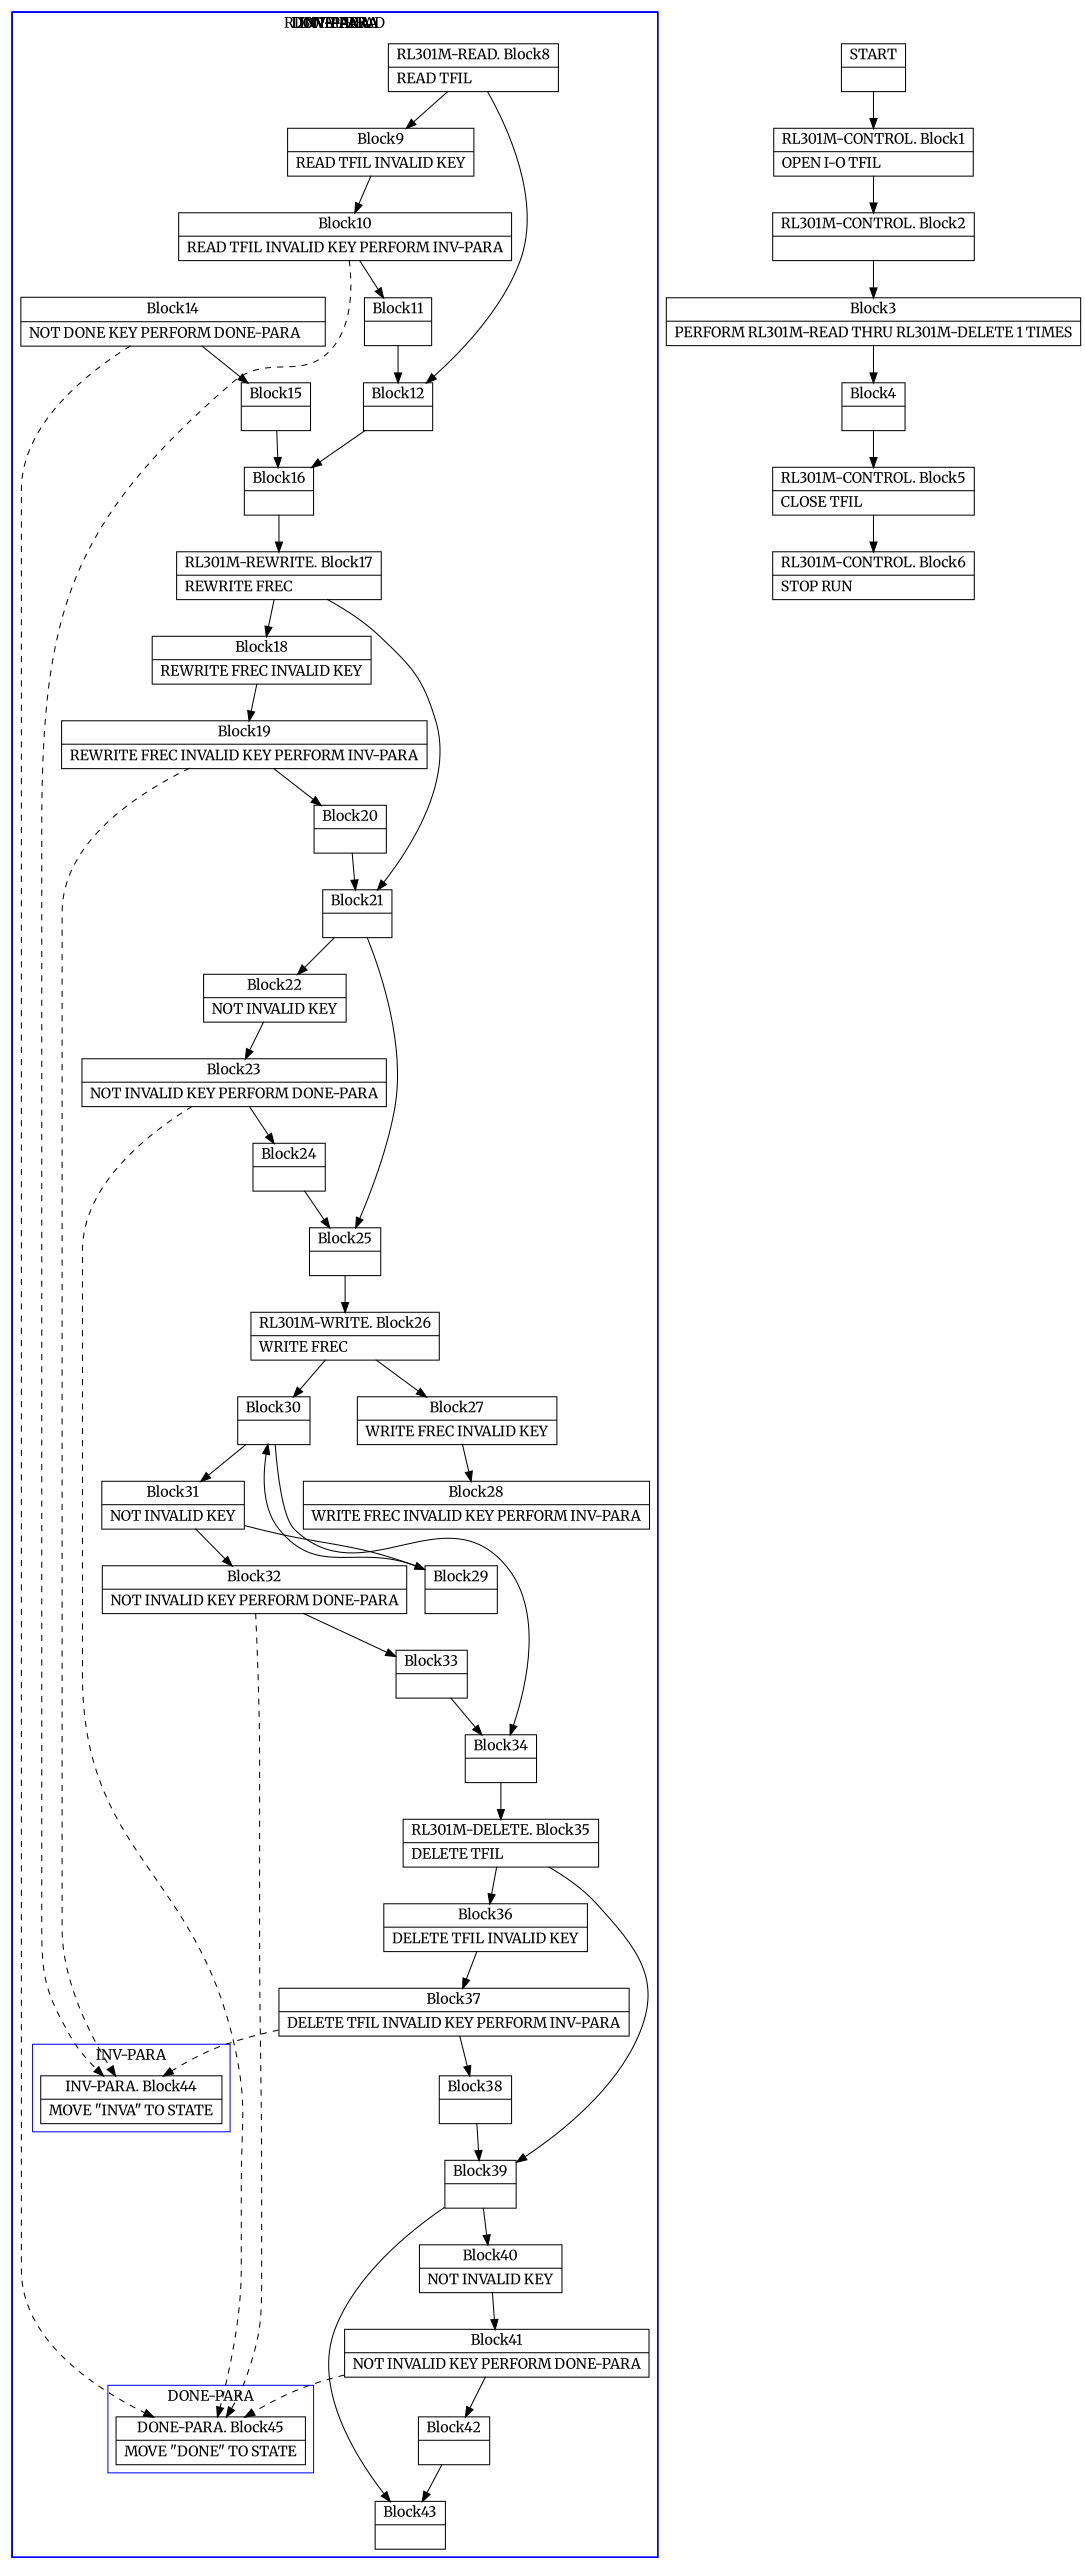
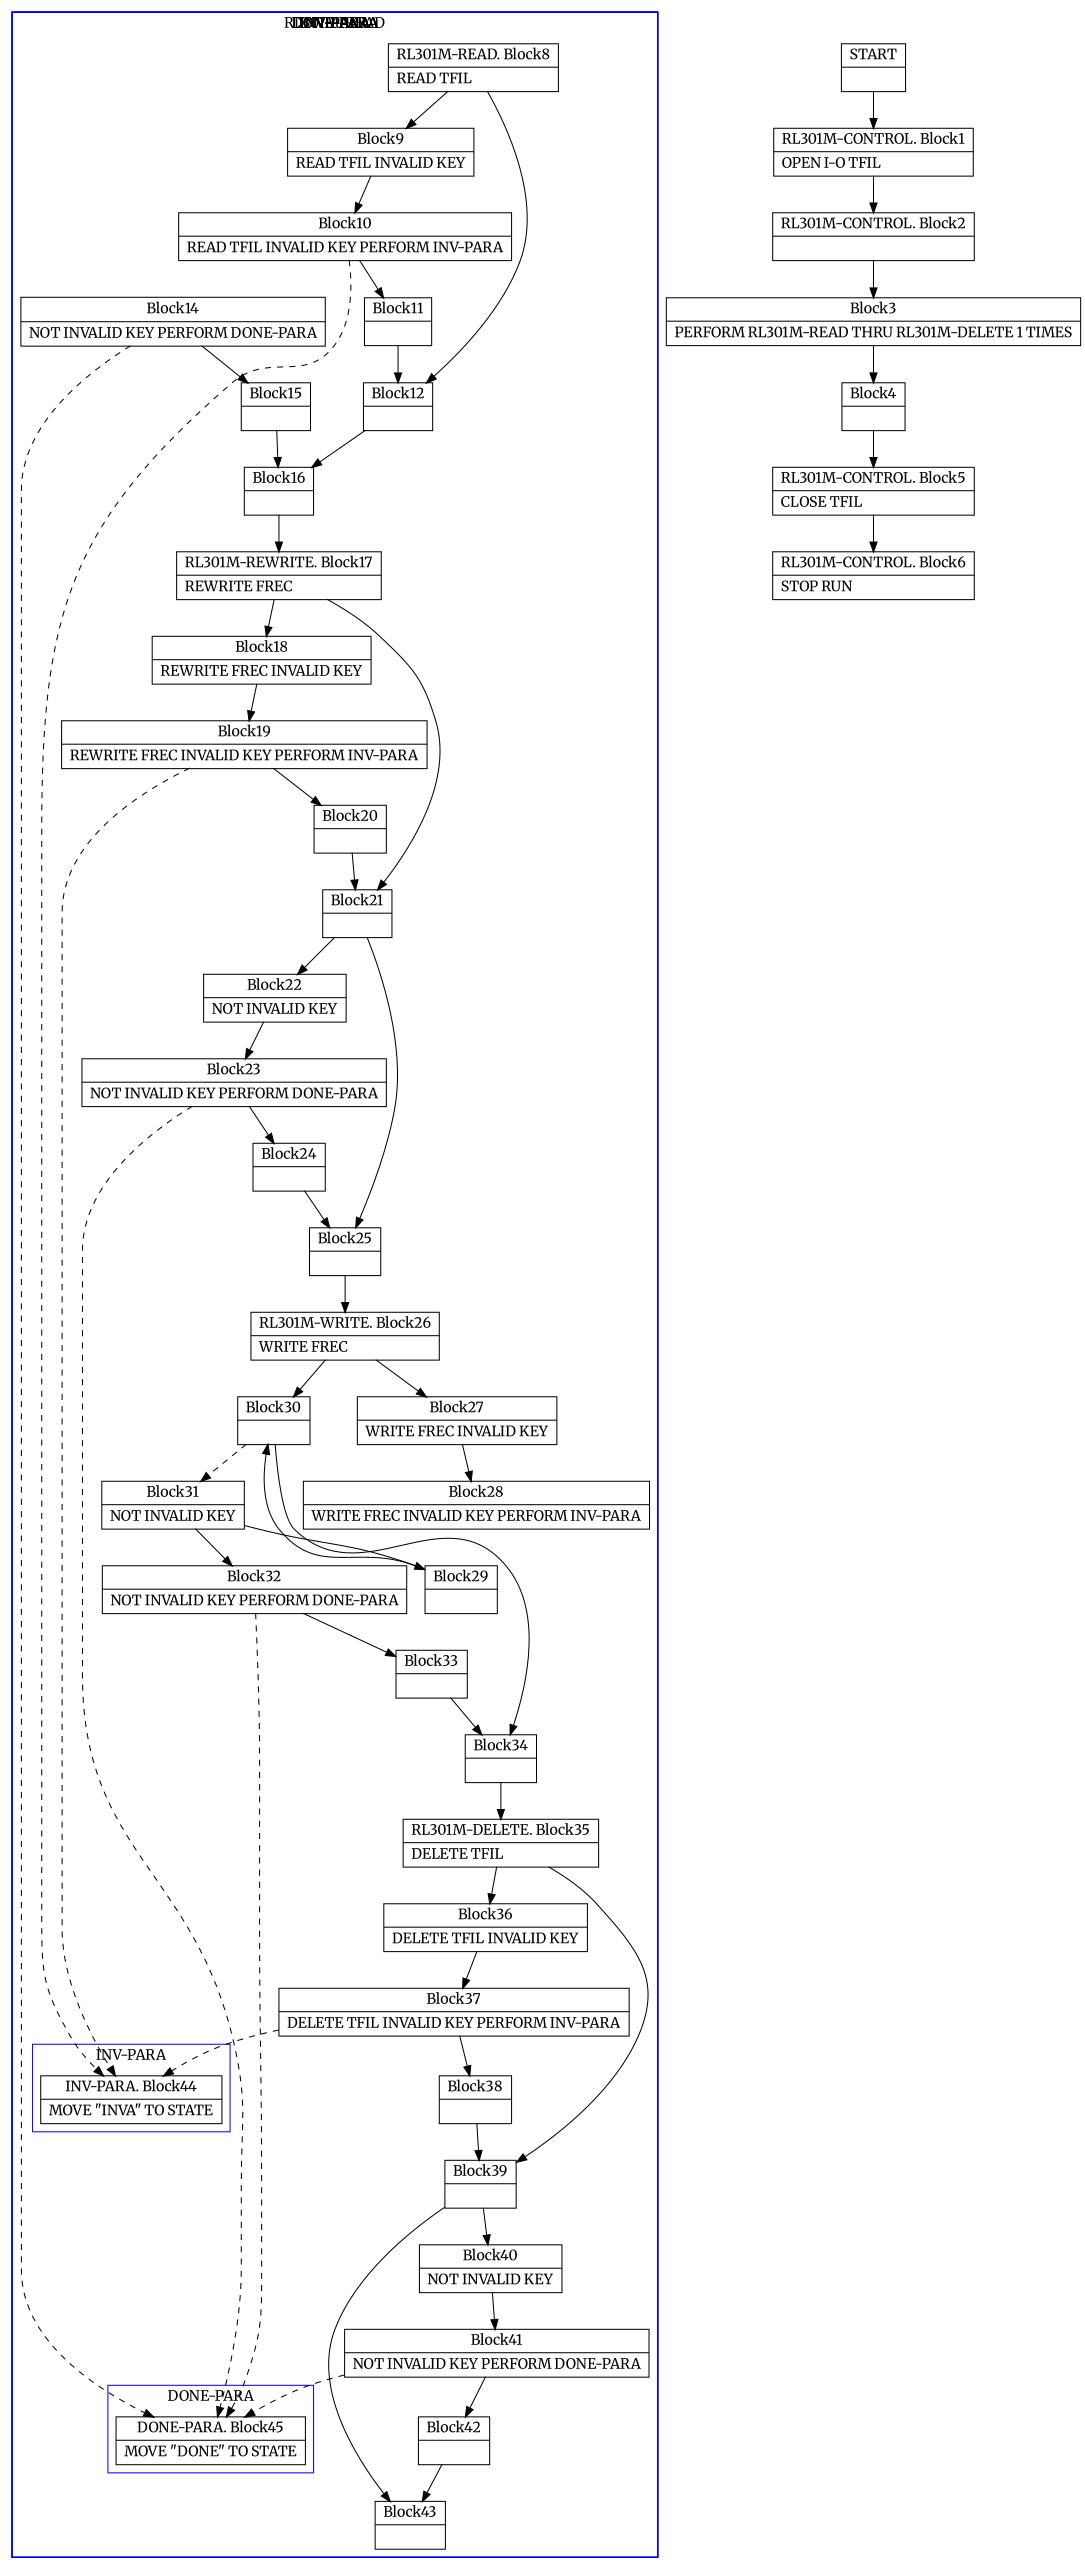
(165, 333) -> (173, 333)
(227, 1460) -> (227, 1460)
